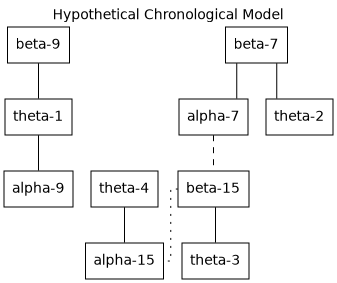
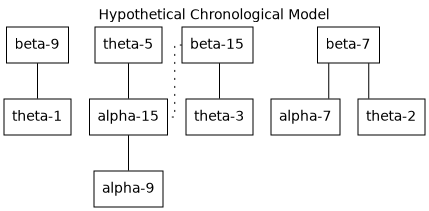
(38, 153) -> (128, 153)
(214, 153) -> none
(124, 189) -> (128, 45)
